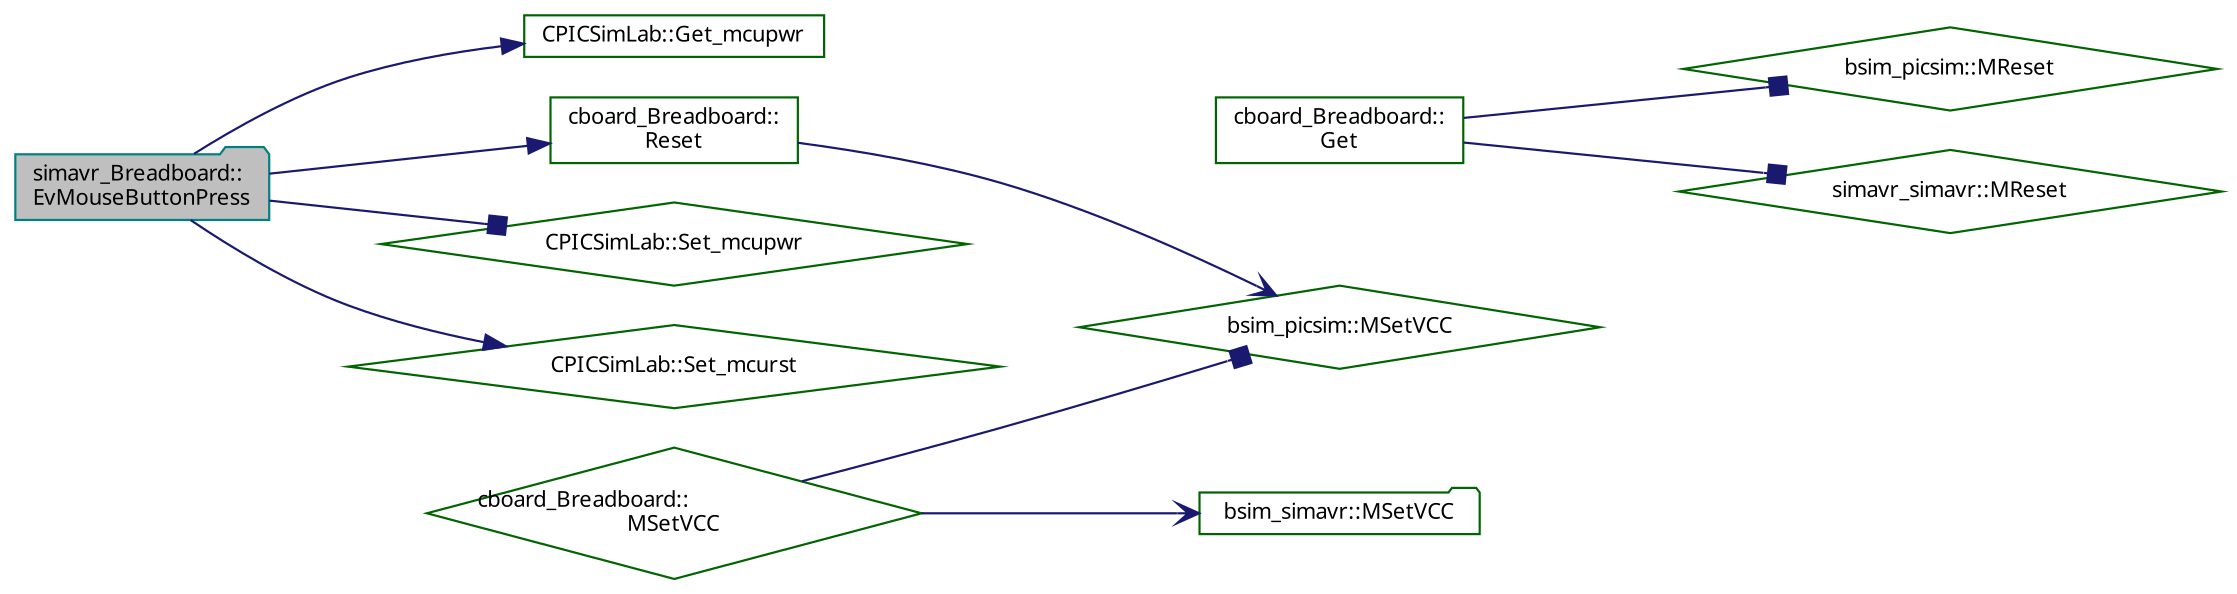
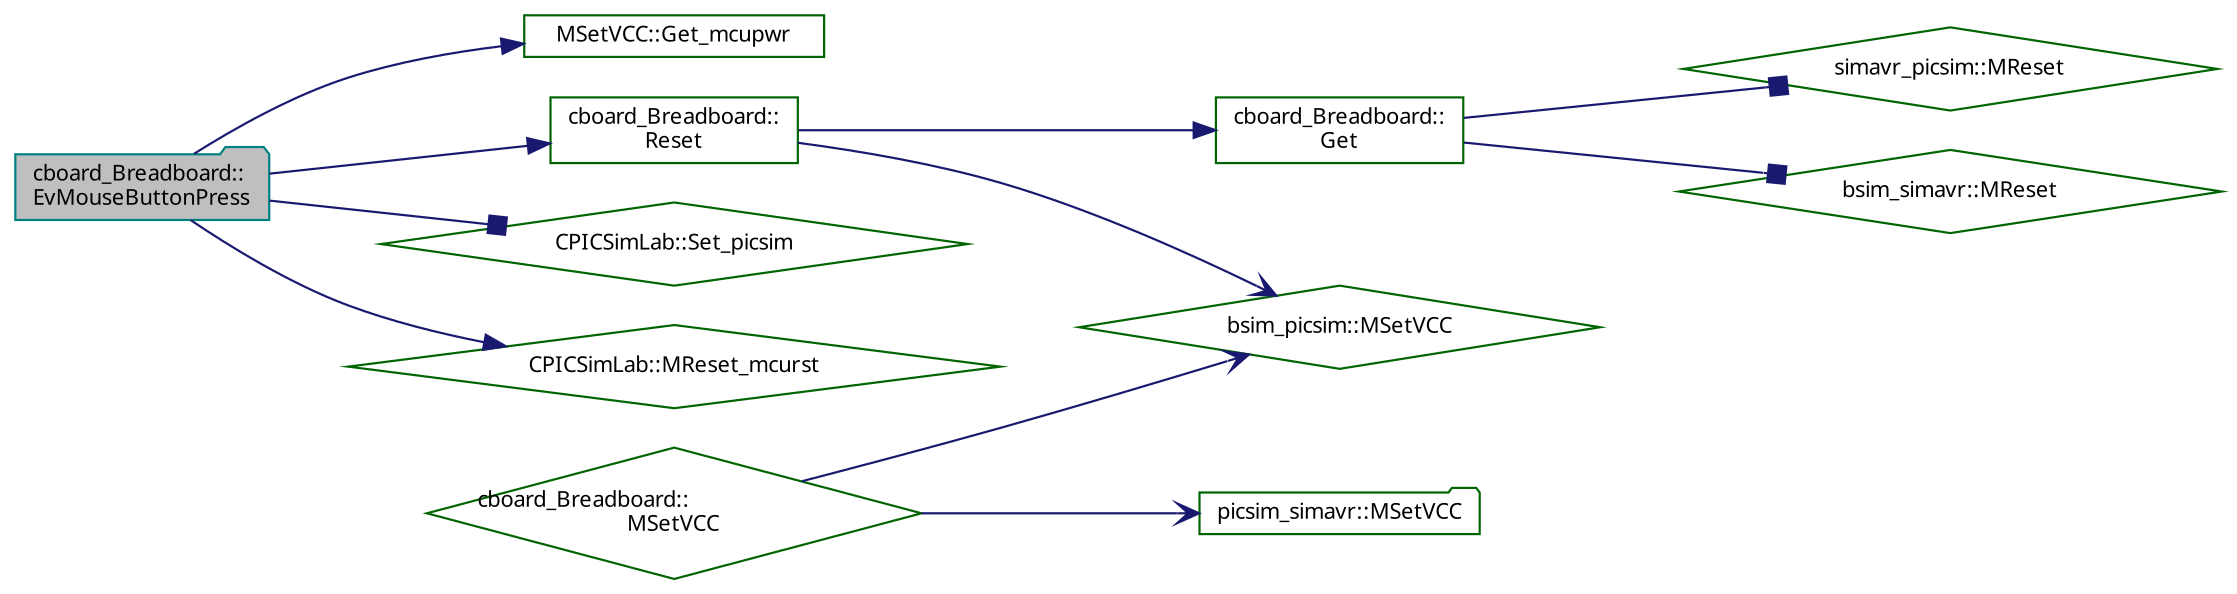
(674, 36) -> (674, 36)
(1950, 69) -> (1950, 69)
none -> (996, 130)
(142, 187) -> (142, 187)
(1950, 192) -> (1950, 192)
(674, 244) -> (674, 244)
(674, 367) -> (674, 367)
(1015, 424) -> (1015, 424)
(1340, 513) -> (1340, 513)
